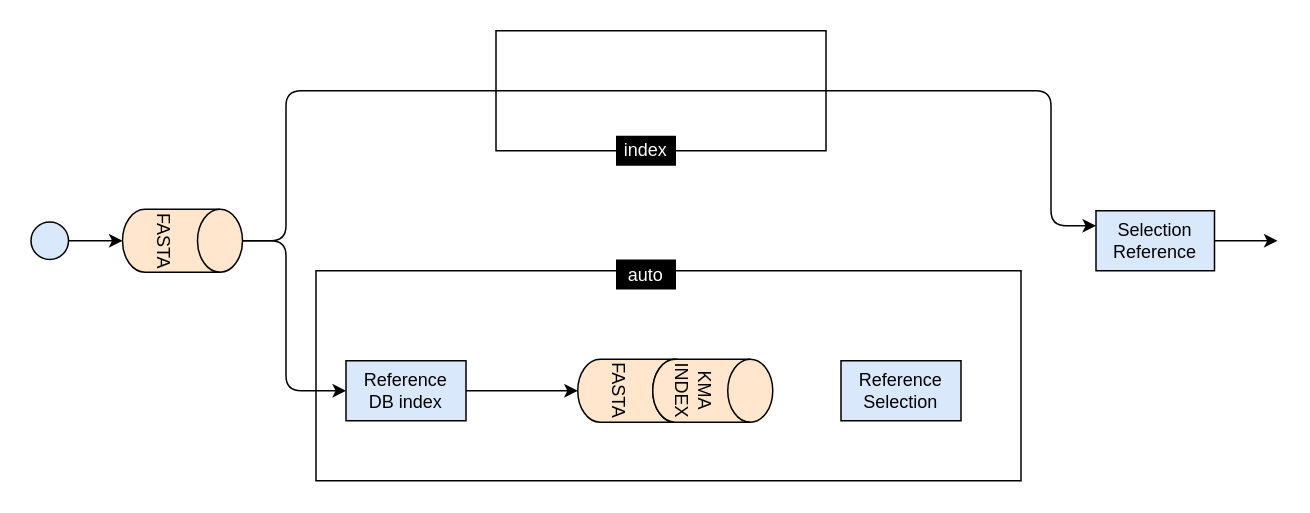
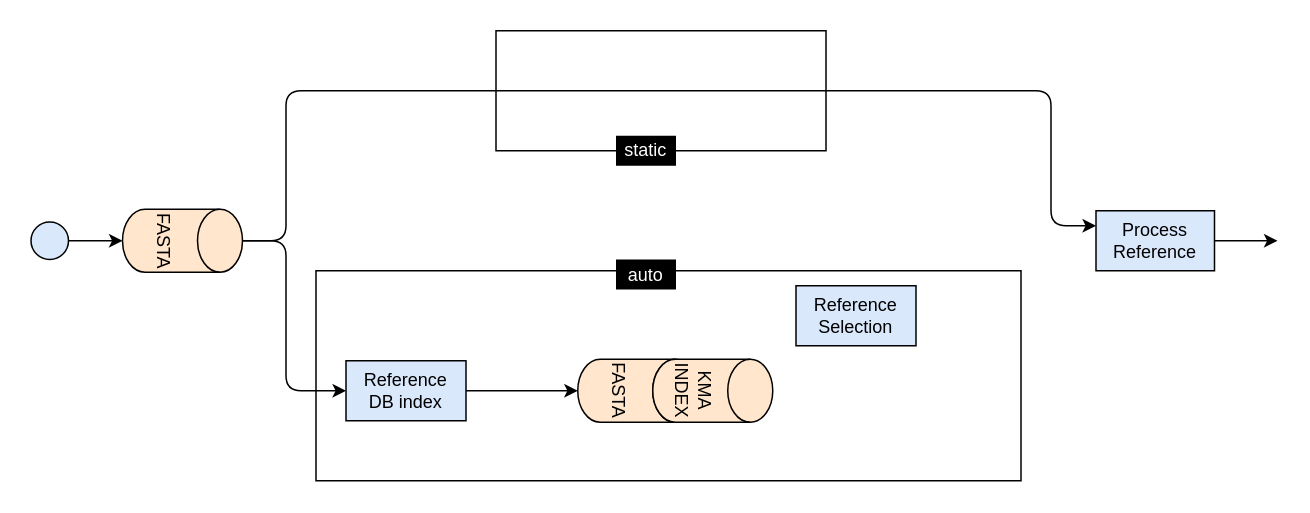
(646, 151) -> (646, 151)
(1155, 241) -> (1155, 241)
(901, 391) -> (856, 316)
